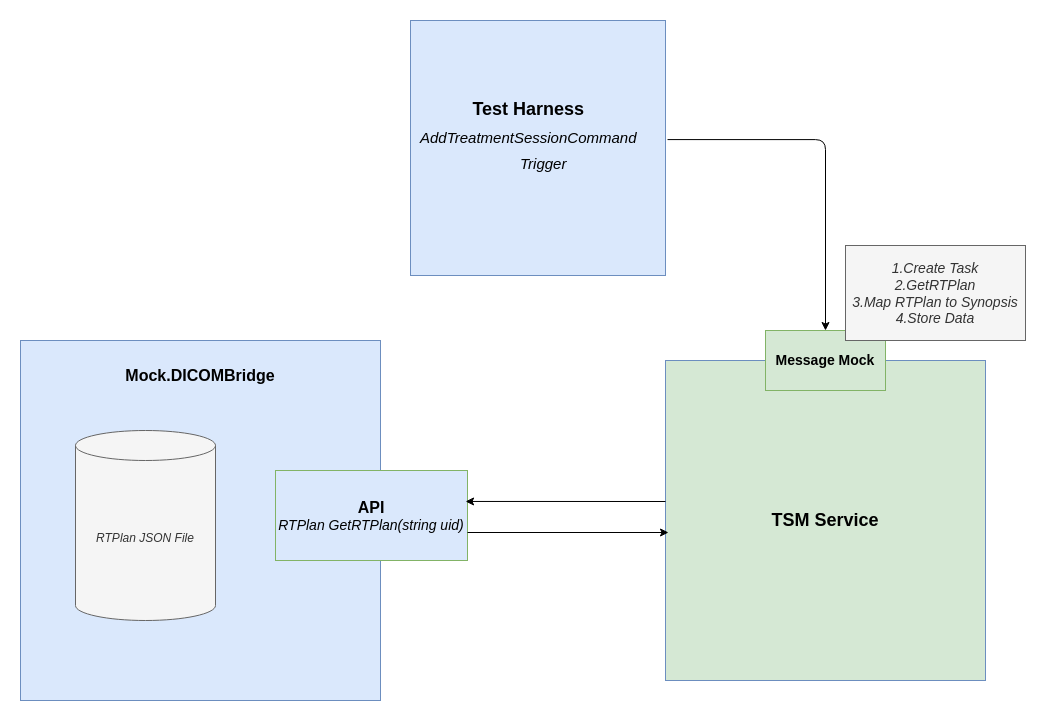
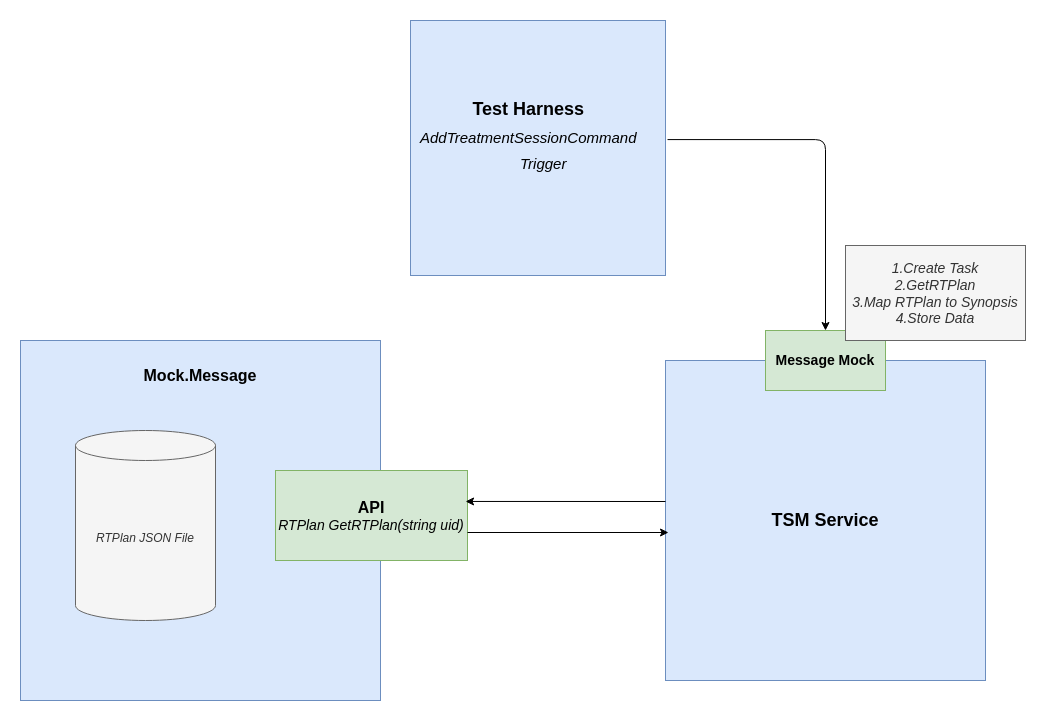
(201, 376) -> (201, 376)
(372, 516) -> (372, 516)
(826, 521) -> (826, 521)
